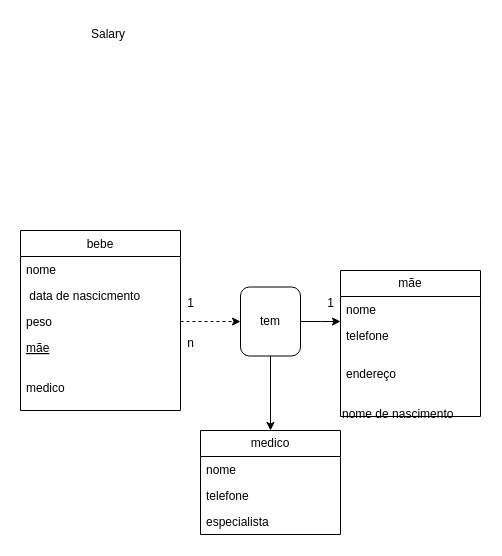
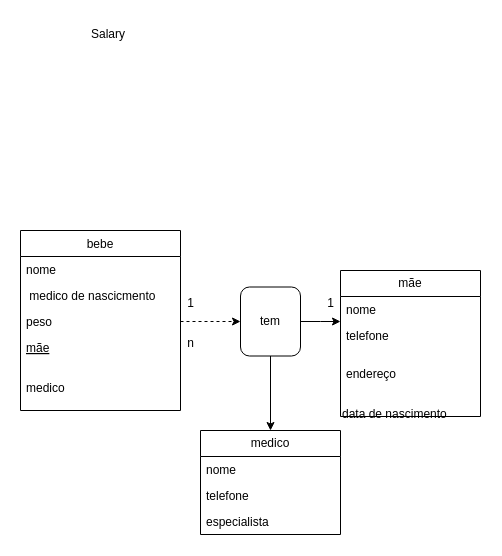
(85, 296) -> (90, 296)
(398, 401) -> (398, 401)
